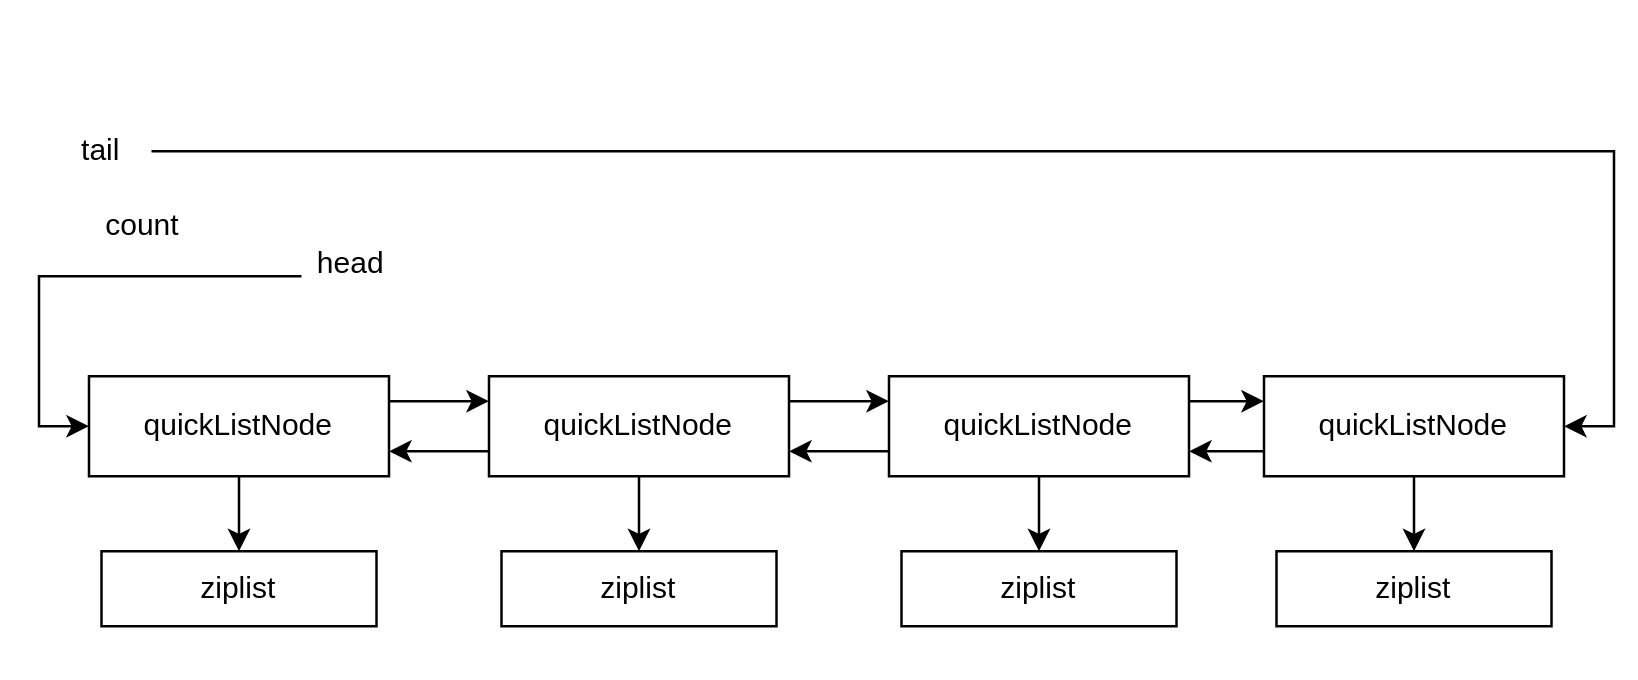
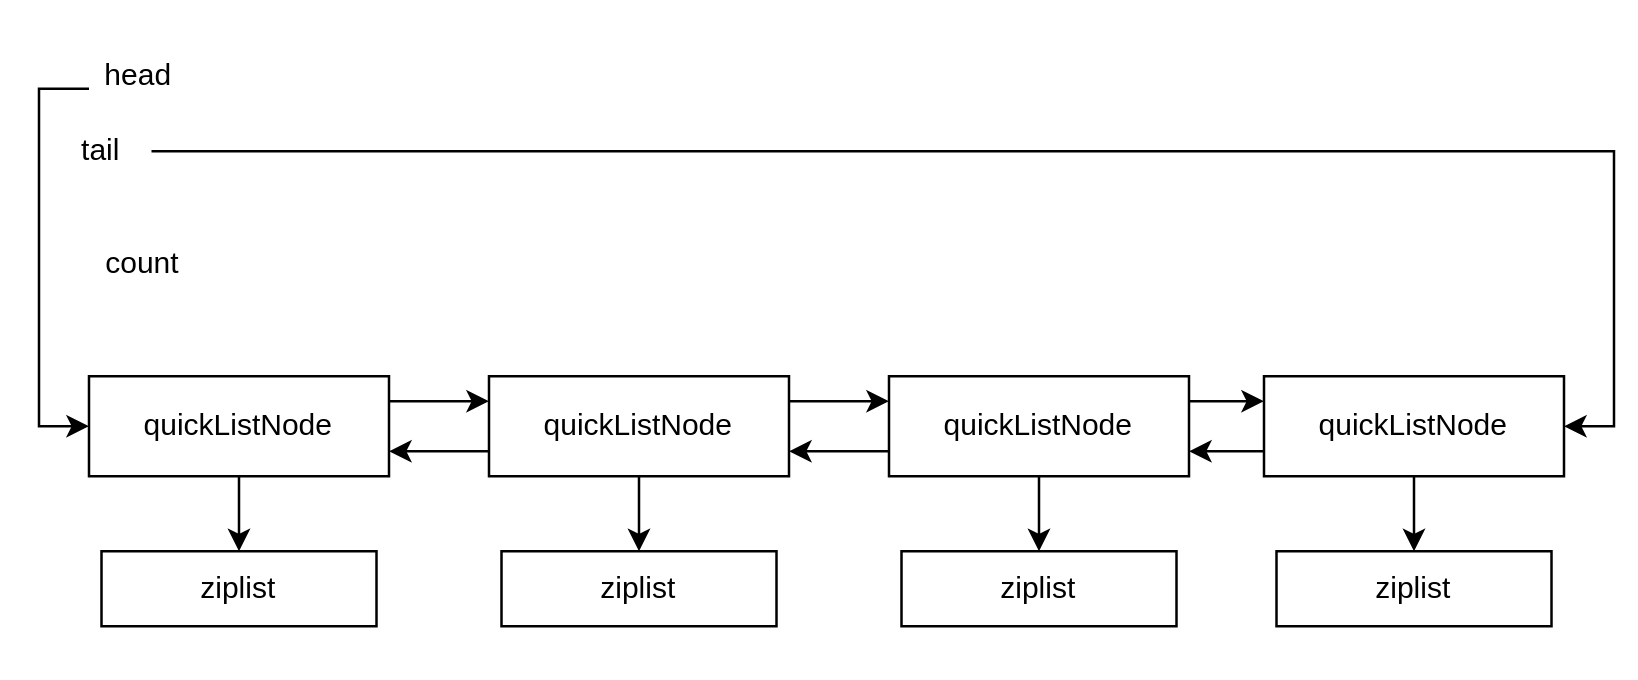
(151, 226) -> (151, 264)
(351, 264) -> (139, 76)
